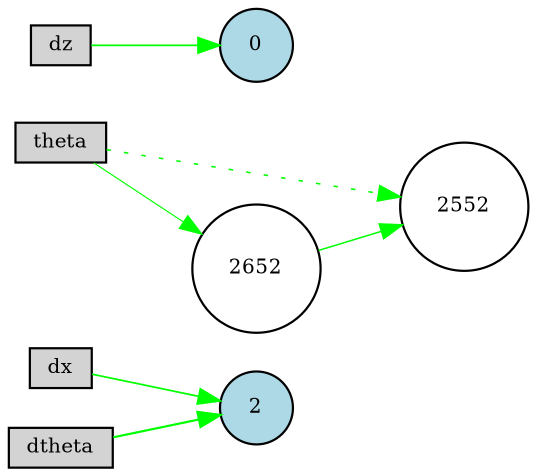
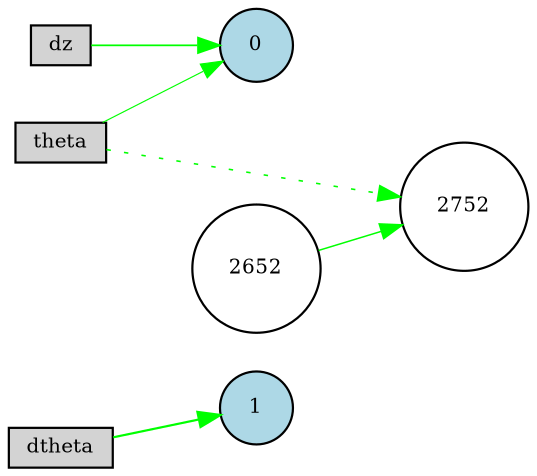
(139, 192) -> (153, 97)
(464, 207) -> (464, 207)
(61, 368) -> none
(256, 408) -> (256, 408)
